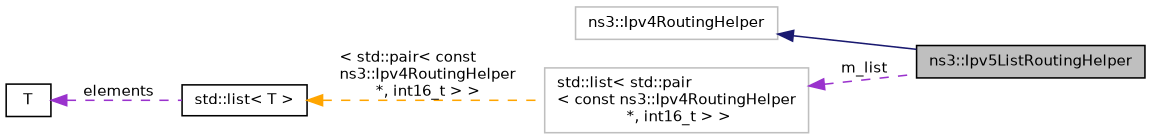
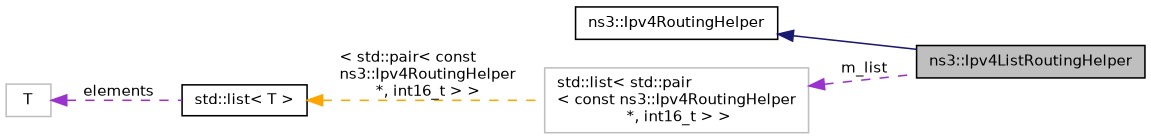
(677, 23) -> (677, 23)
(1031, 62) -> (1031, 62)
(29, 100) -> (29, 100)
